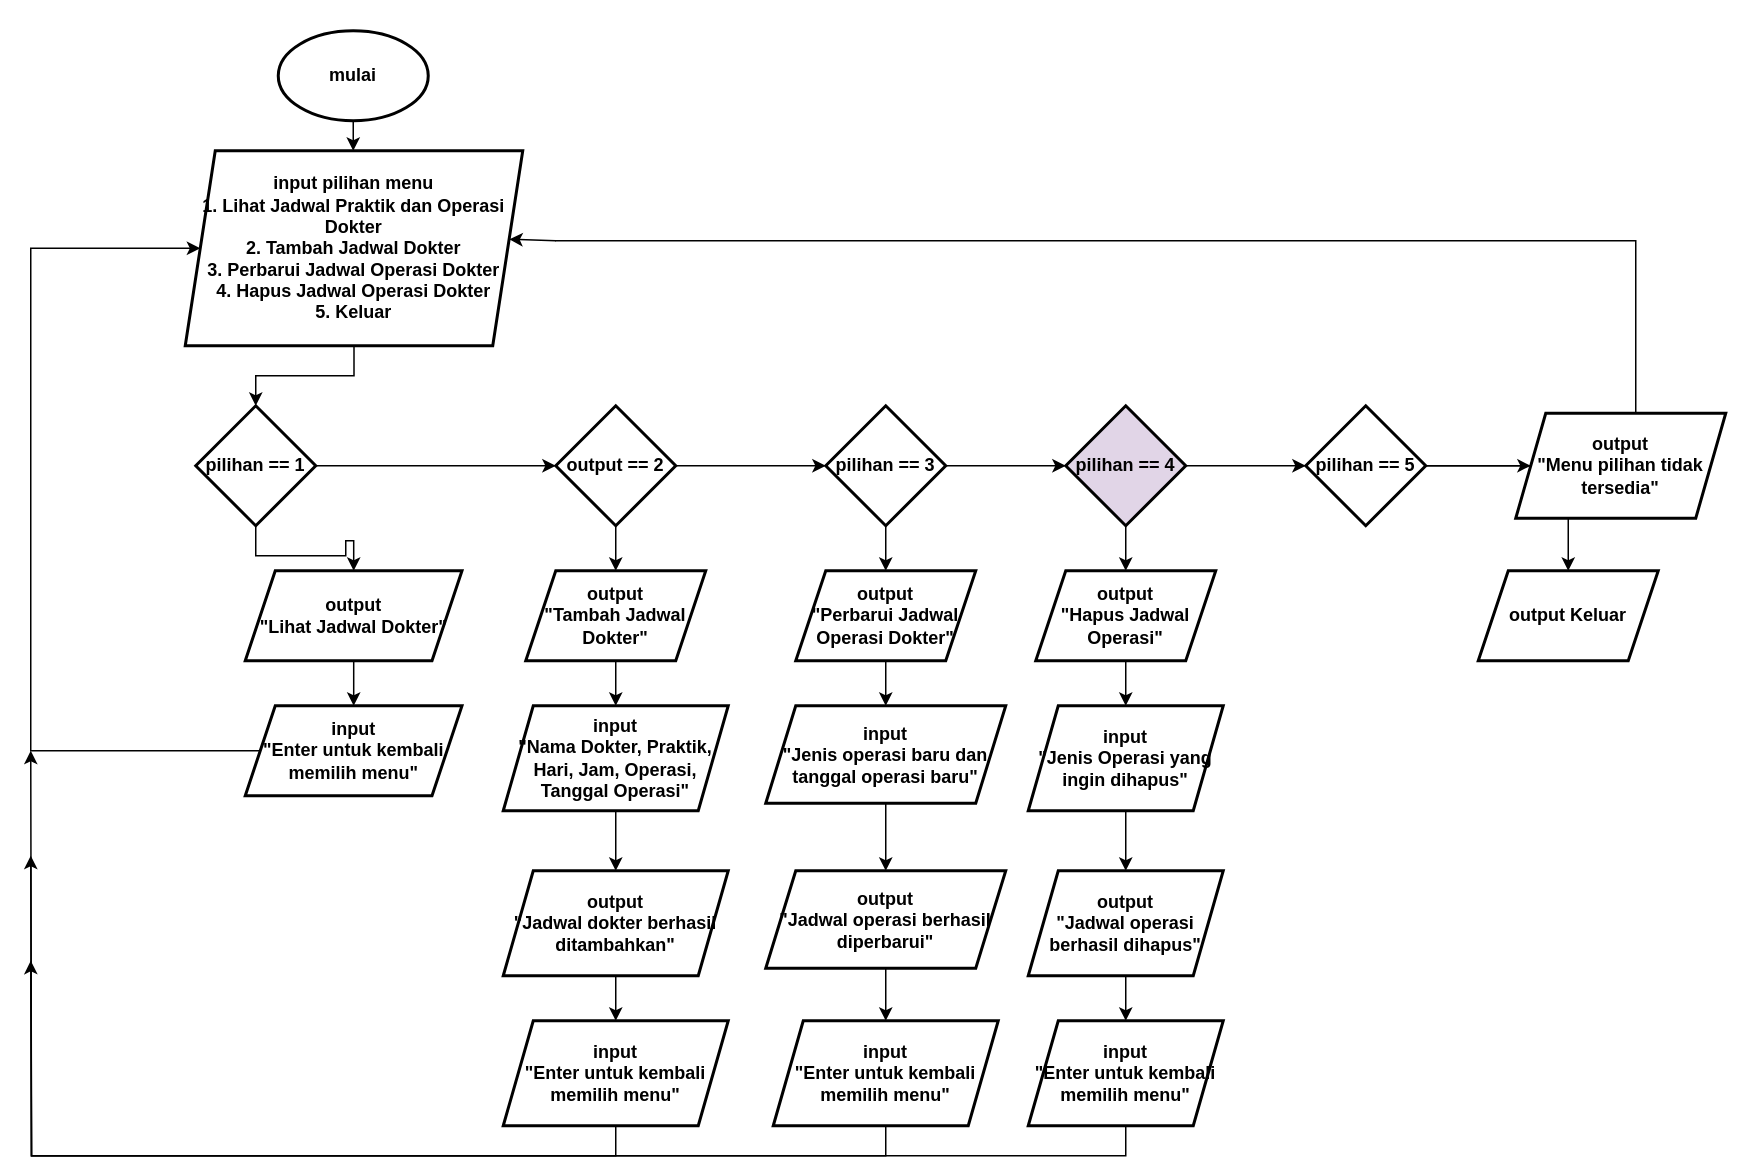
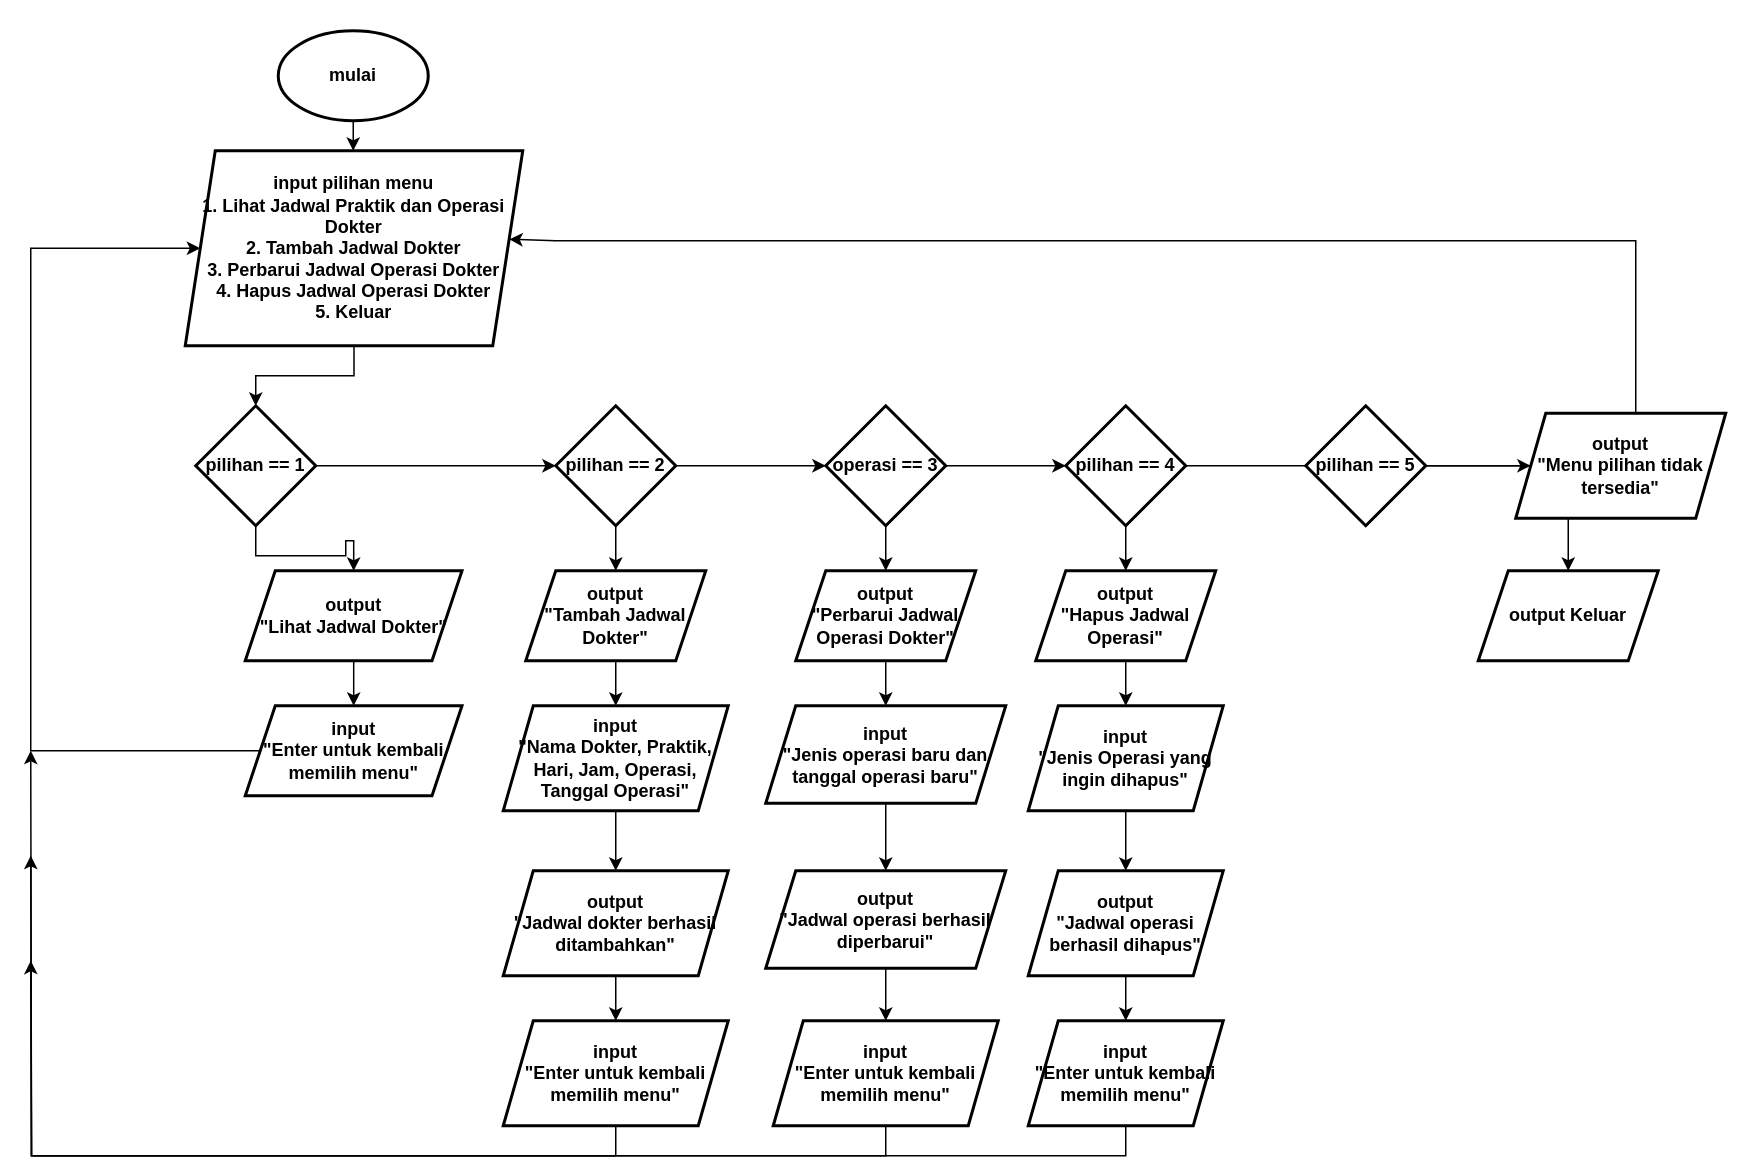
(616, 466) -> (616, 466)
(886, 466) -> (886, 466)
(1126, 466) -> (1126, 466)
(1294, 466) -> (1298, 466)
